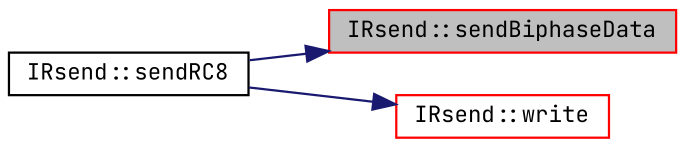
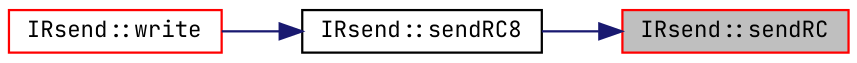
(503, 31) -> (735, 31)
(311, 95) -> (251, 31)
